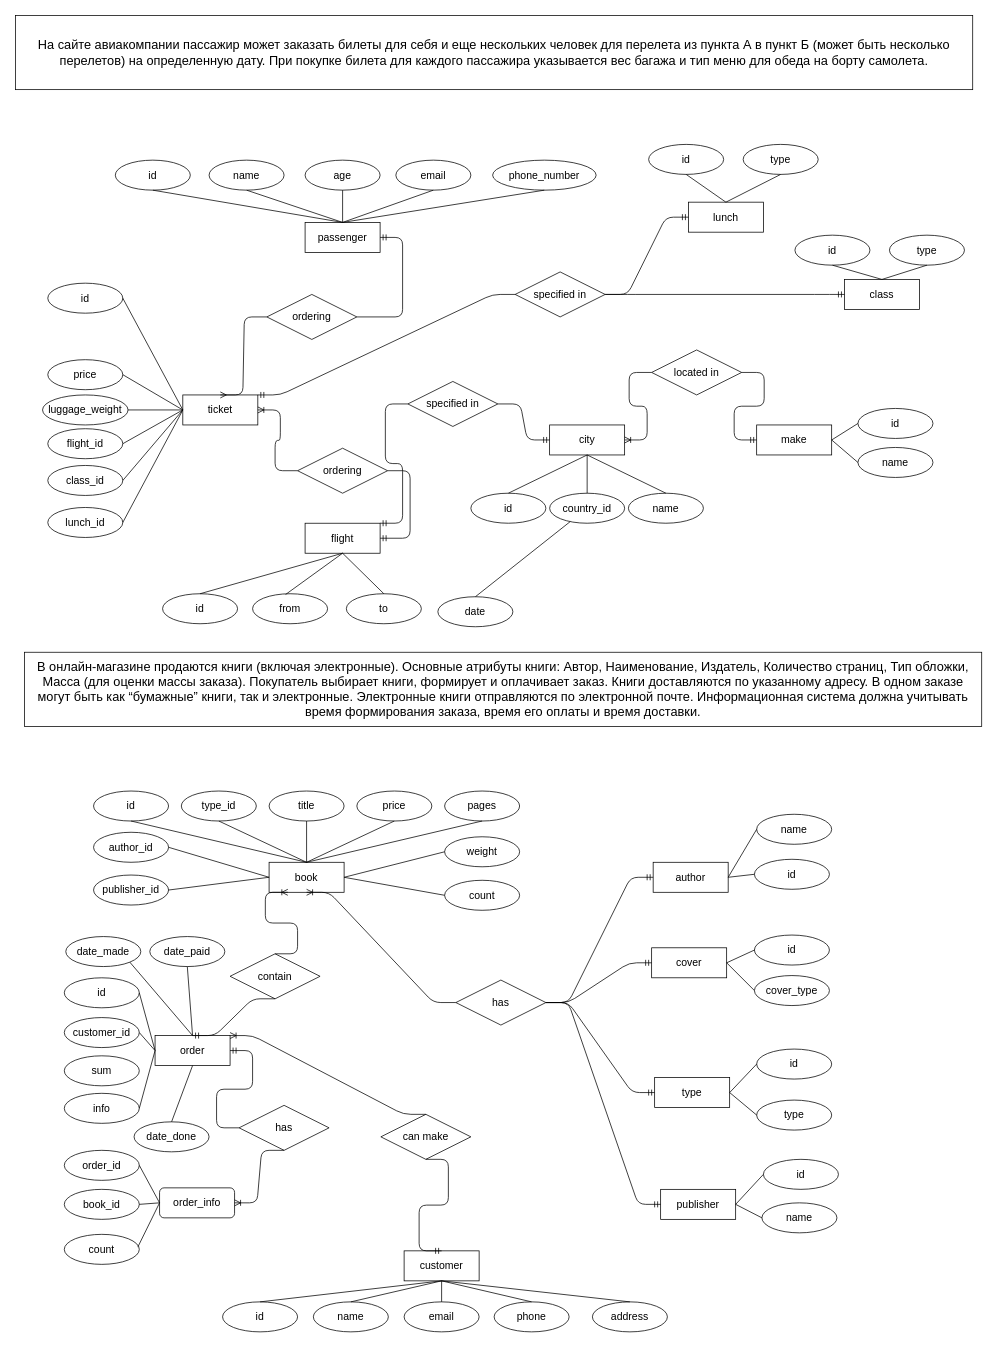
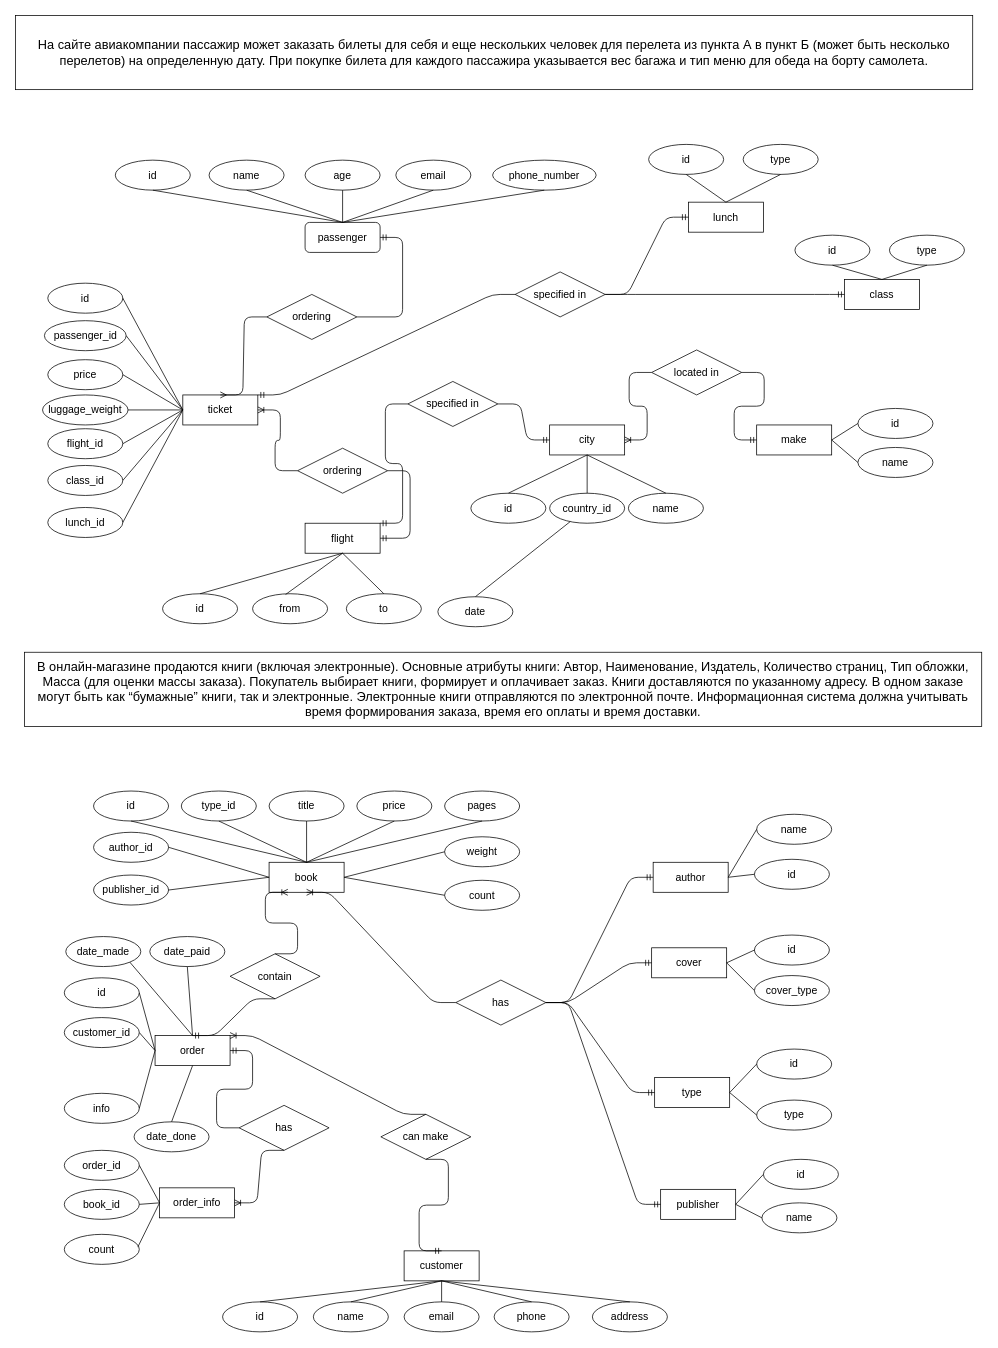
(342, 237) -> (342, 237)
none -> (85, 336)
none -> (152, 369)
(102, 1071) -> none
(197, 1203) -> (197, 1203)
